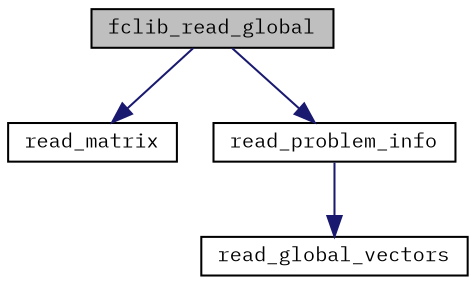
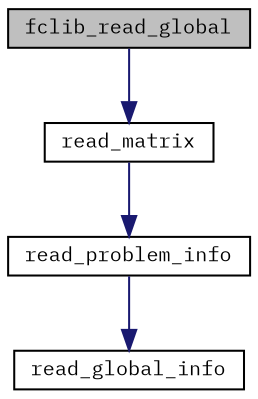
(266, 78) -> (129, 189)
(334, 256) -> (129, 370)
